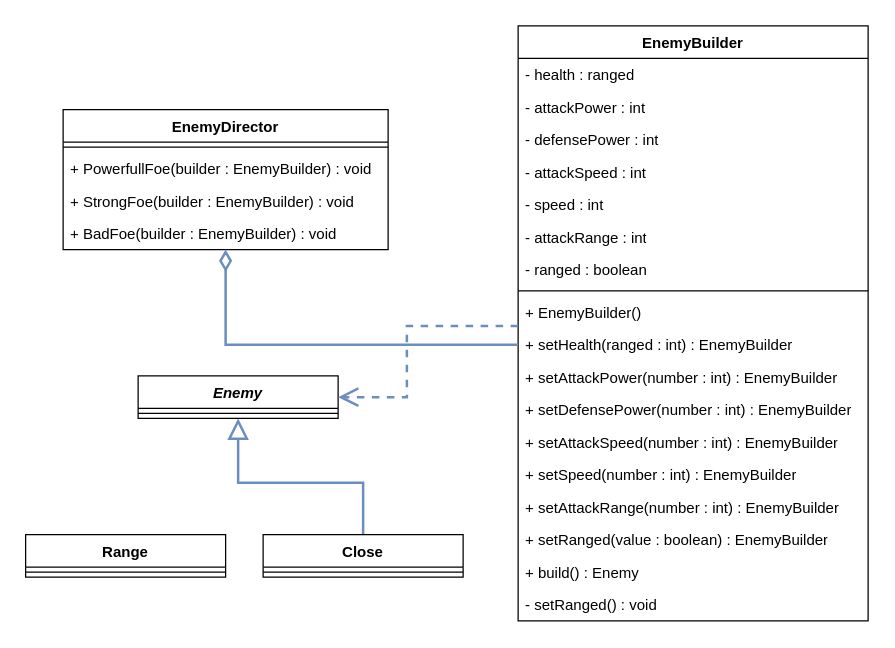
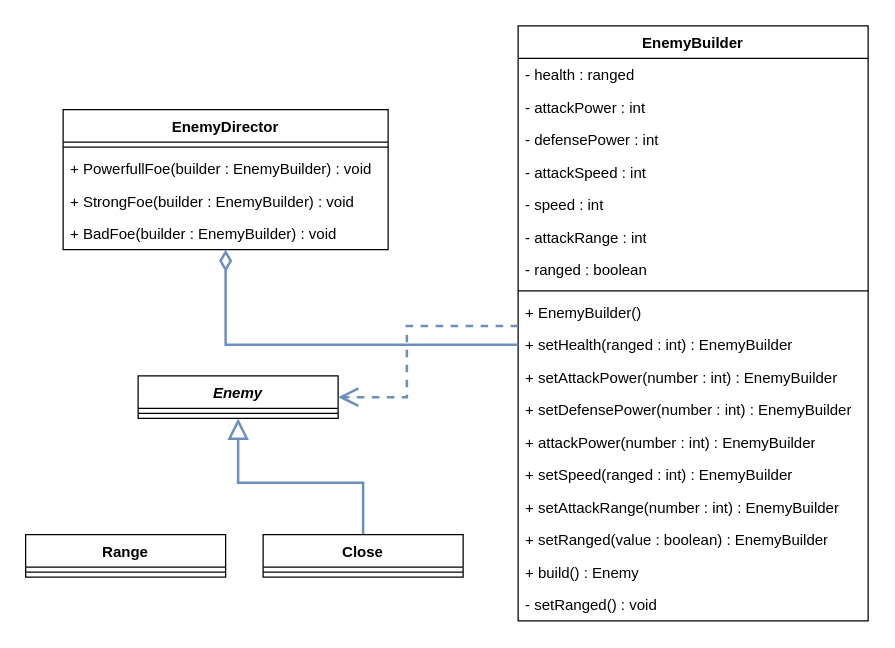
(694, 452) -> (683, 443)
(670, 476) -> (670, 476)
